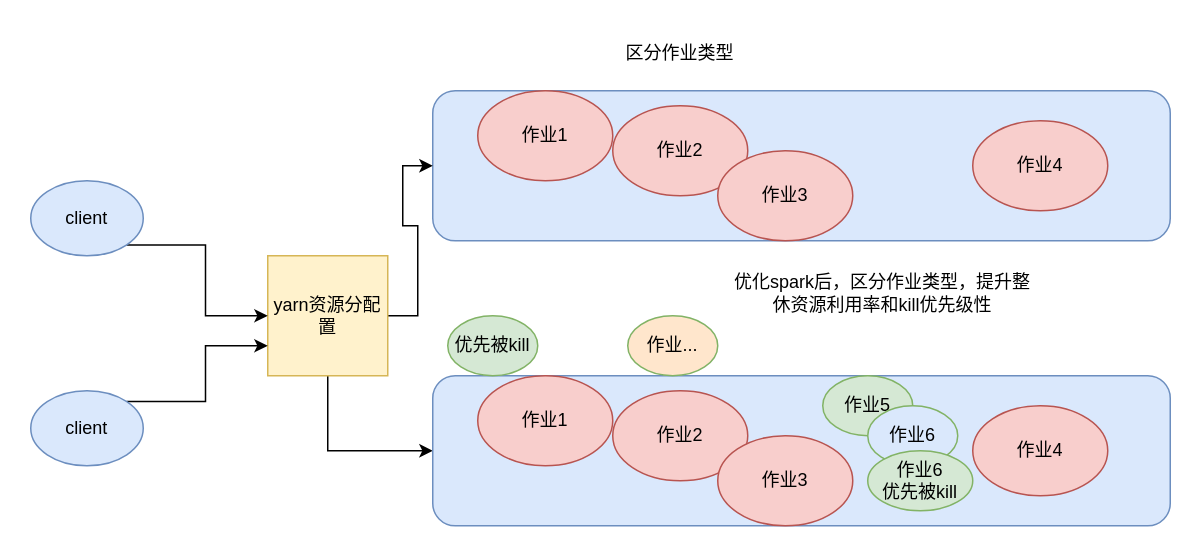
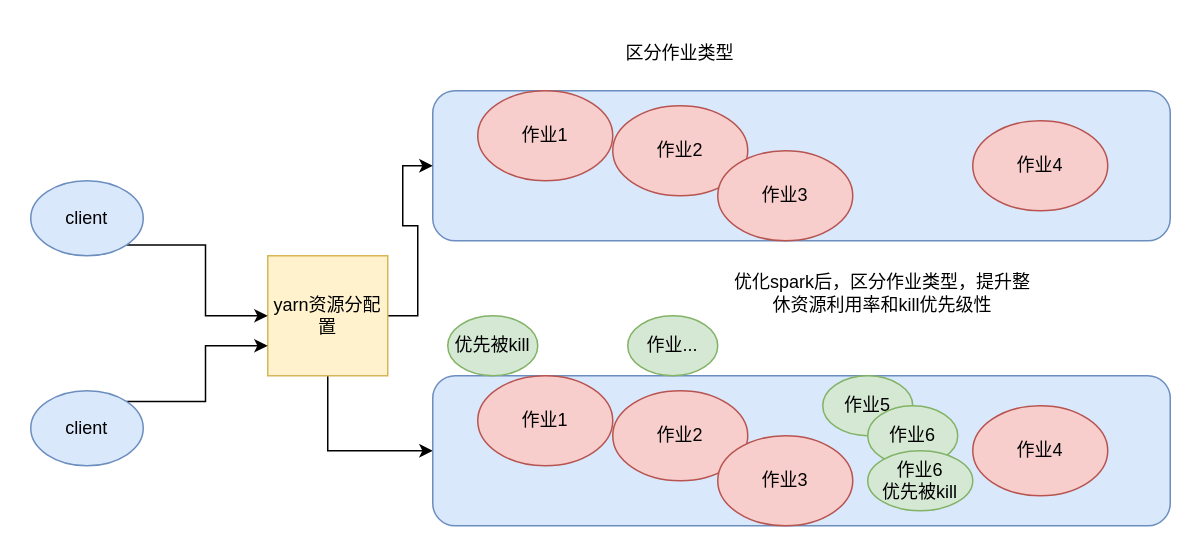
(673, 346) -> (673, 346)
(913, 436) -> (913, 436)
